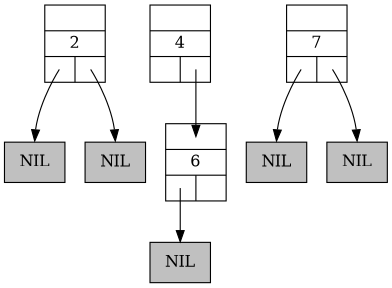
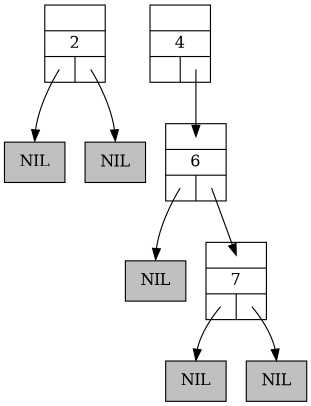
none -> (222, 216)
